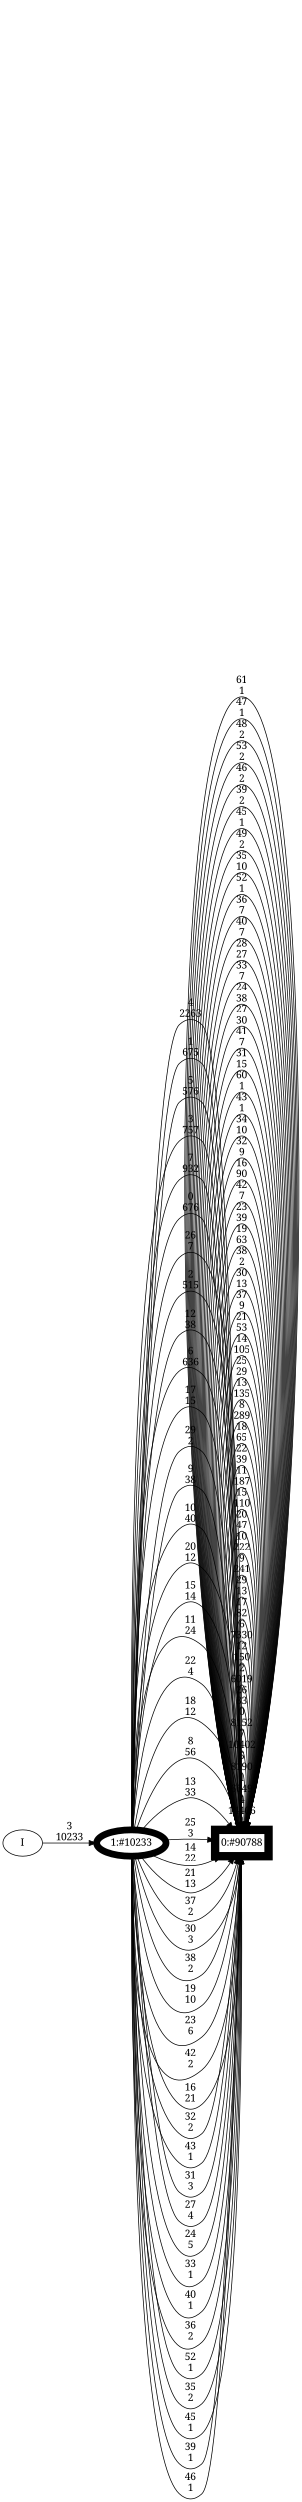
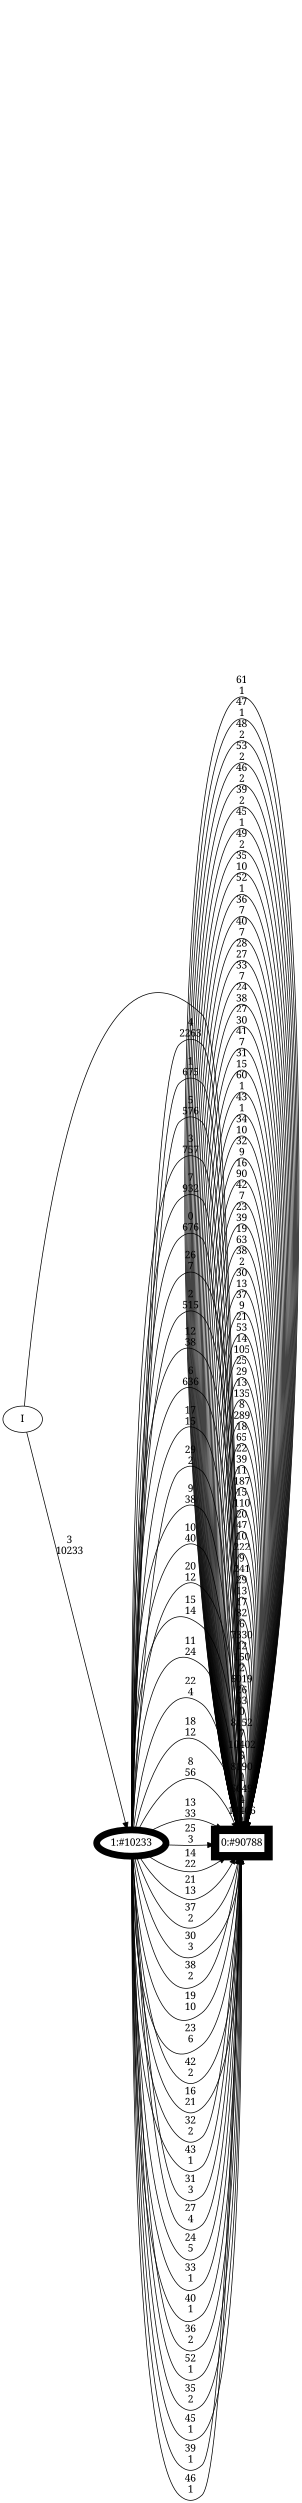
none -> (164, 996)
